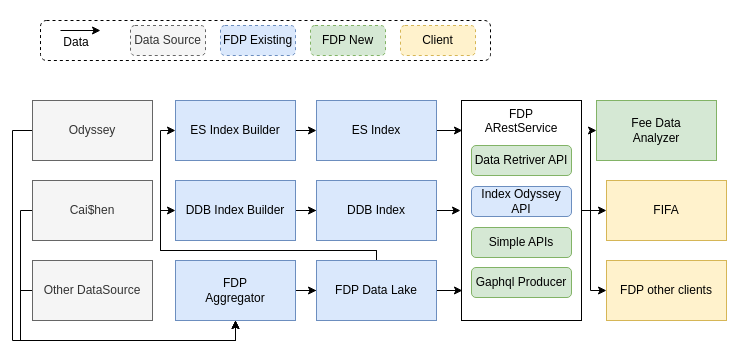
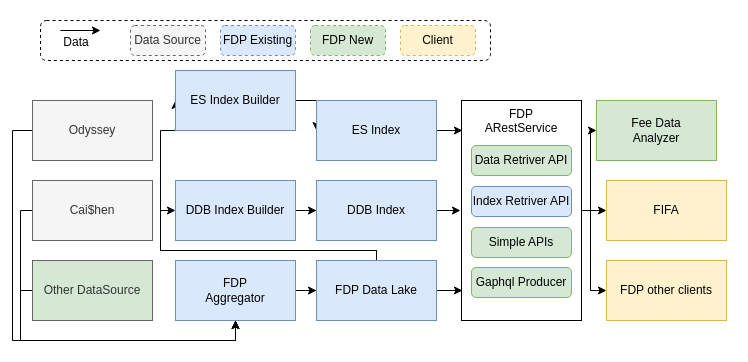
(236, 131) -> (236, 101)
(522, 202) -> (522, 202)
(93, 291) -> (93, 291)
